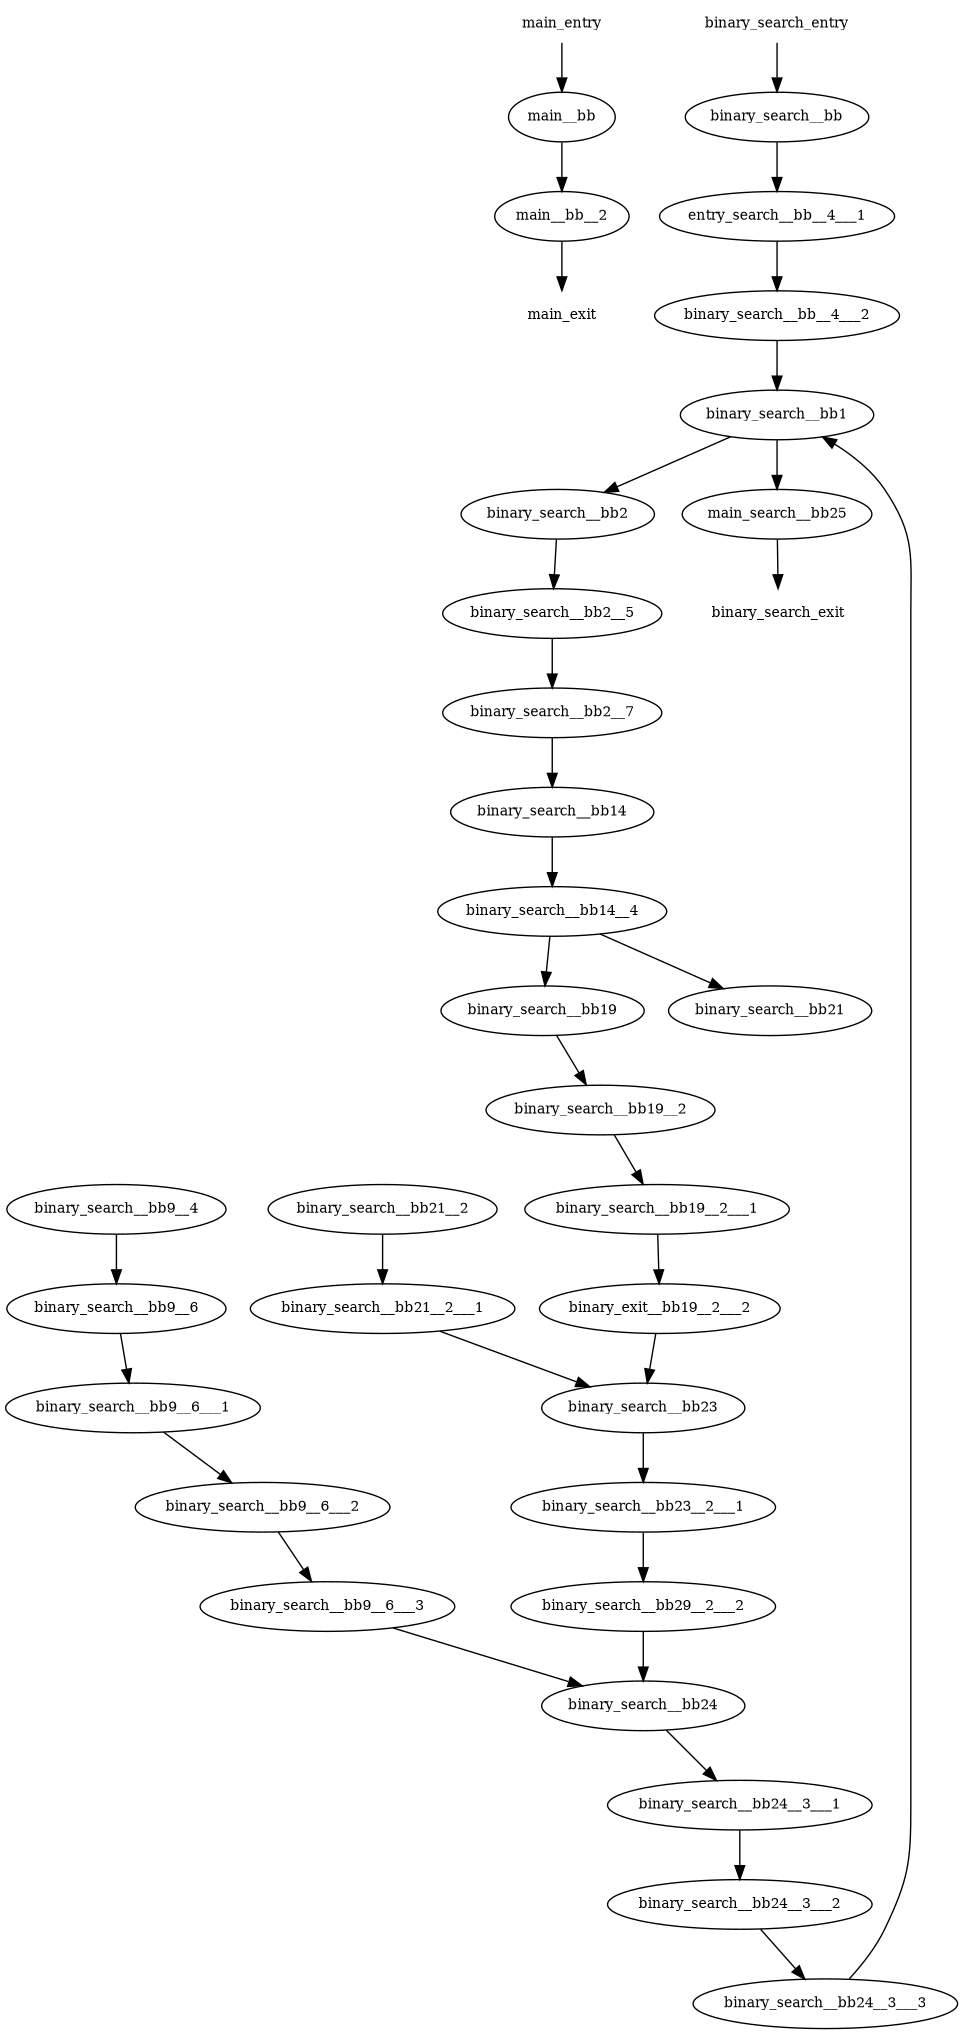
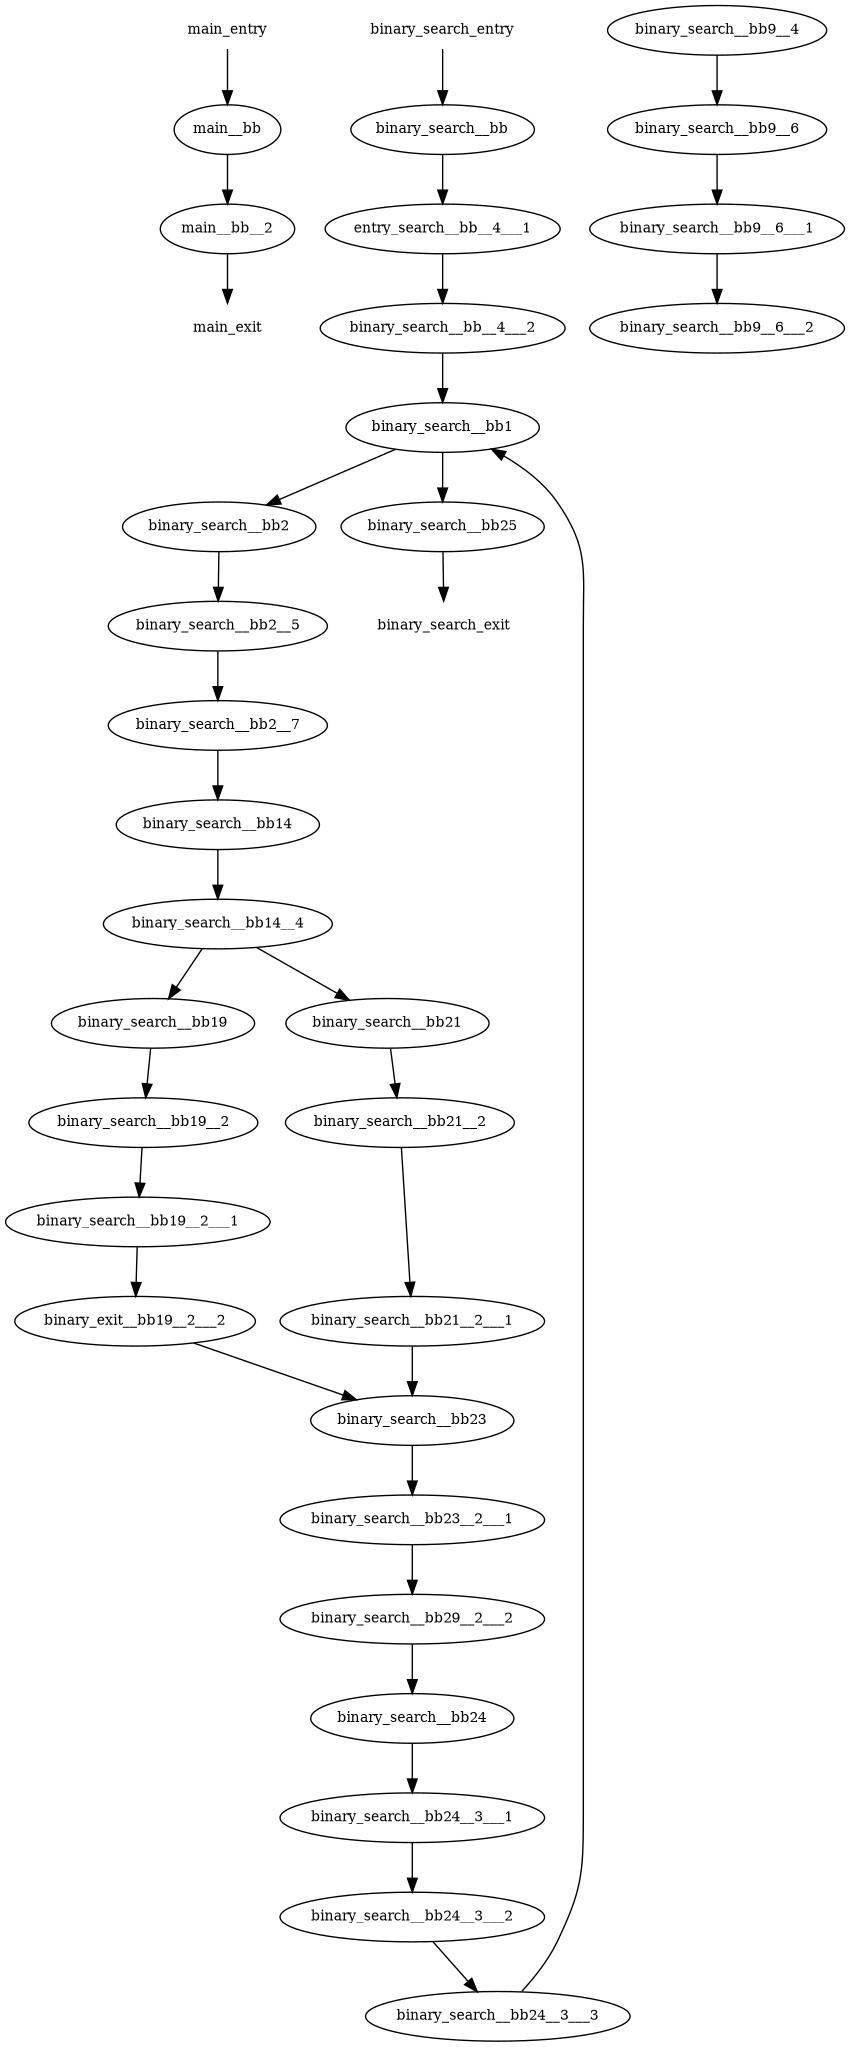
(777, 514) -> (443, 527)
none -> (393, 1066)
(327, 1607) -> none
